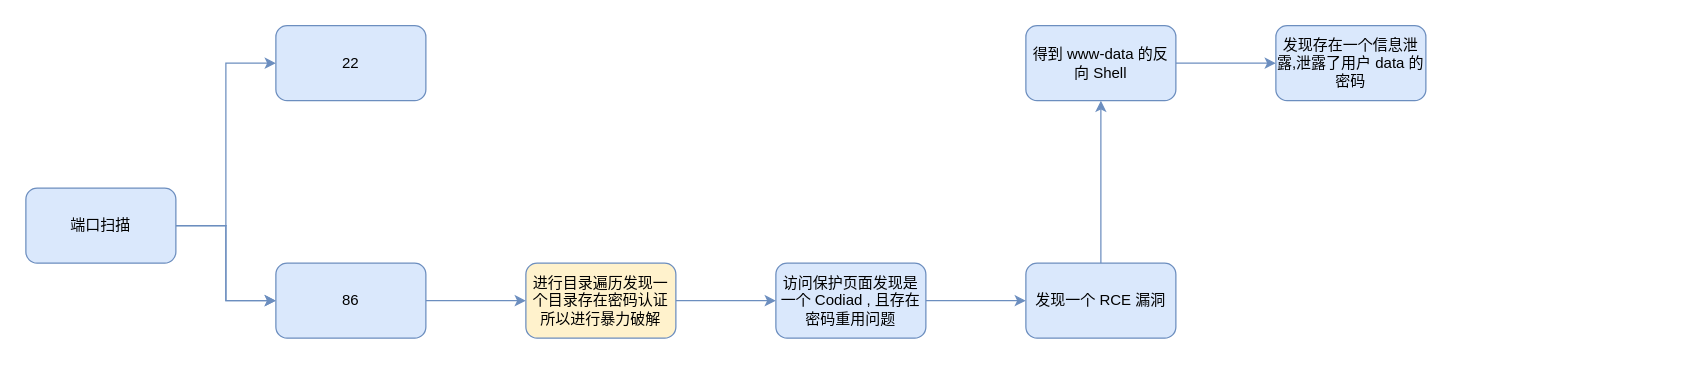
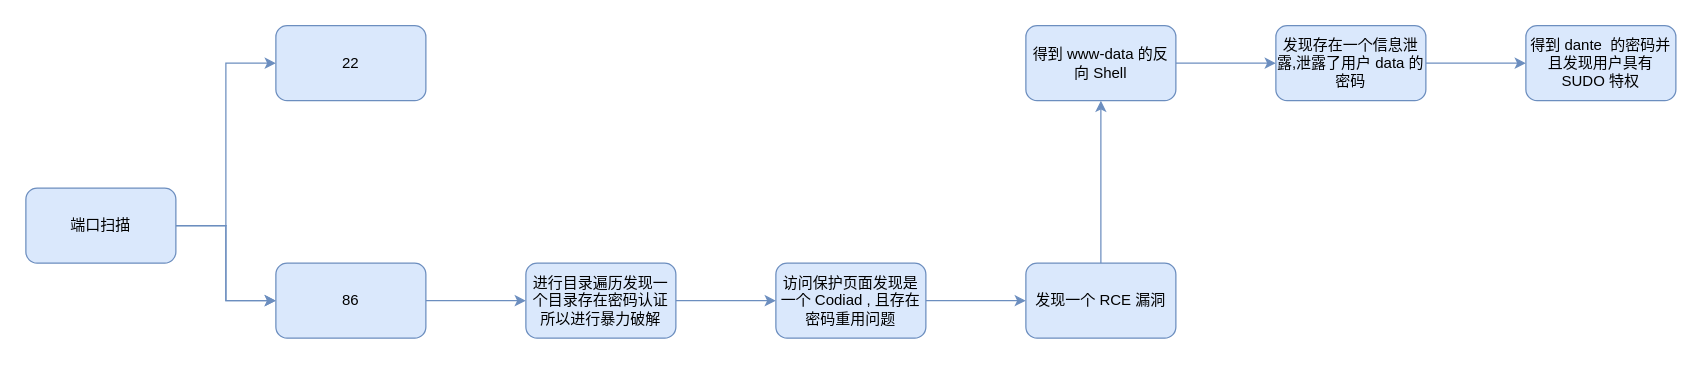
none -> (1472, 63)
none -> (1601, 63)
(601, 301) -> (601, 301)
